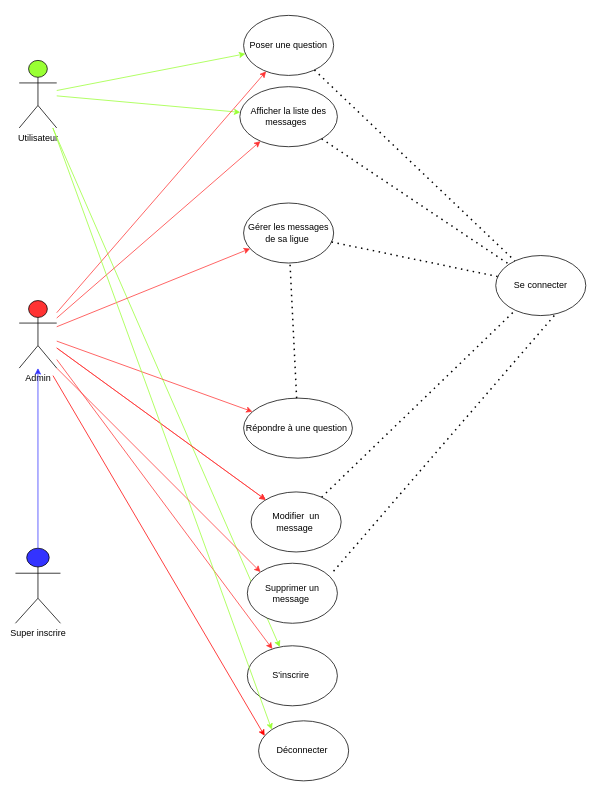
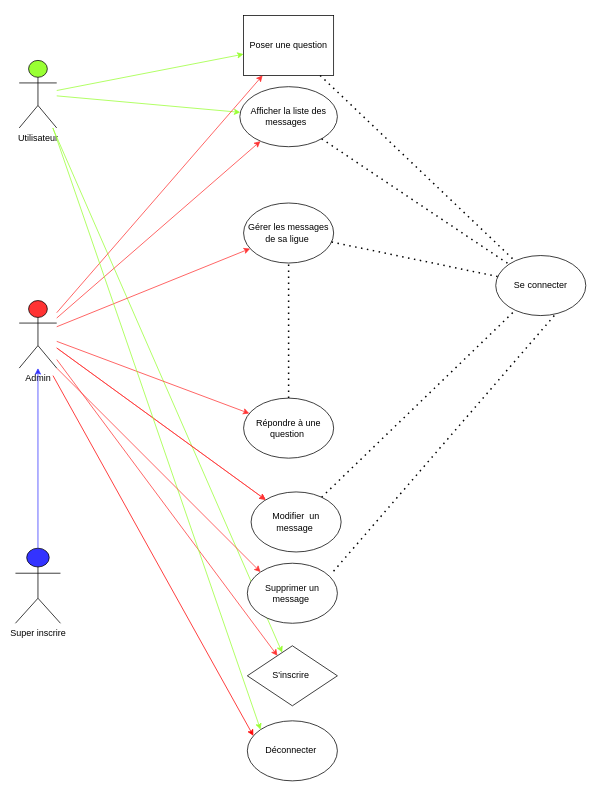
(288, 45) -> (288, 45)
(298, 428) -> (288, 428)
(292, 675) -> (292, 675)
(303, 750) -> (292, 750)
